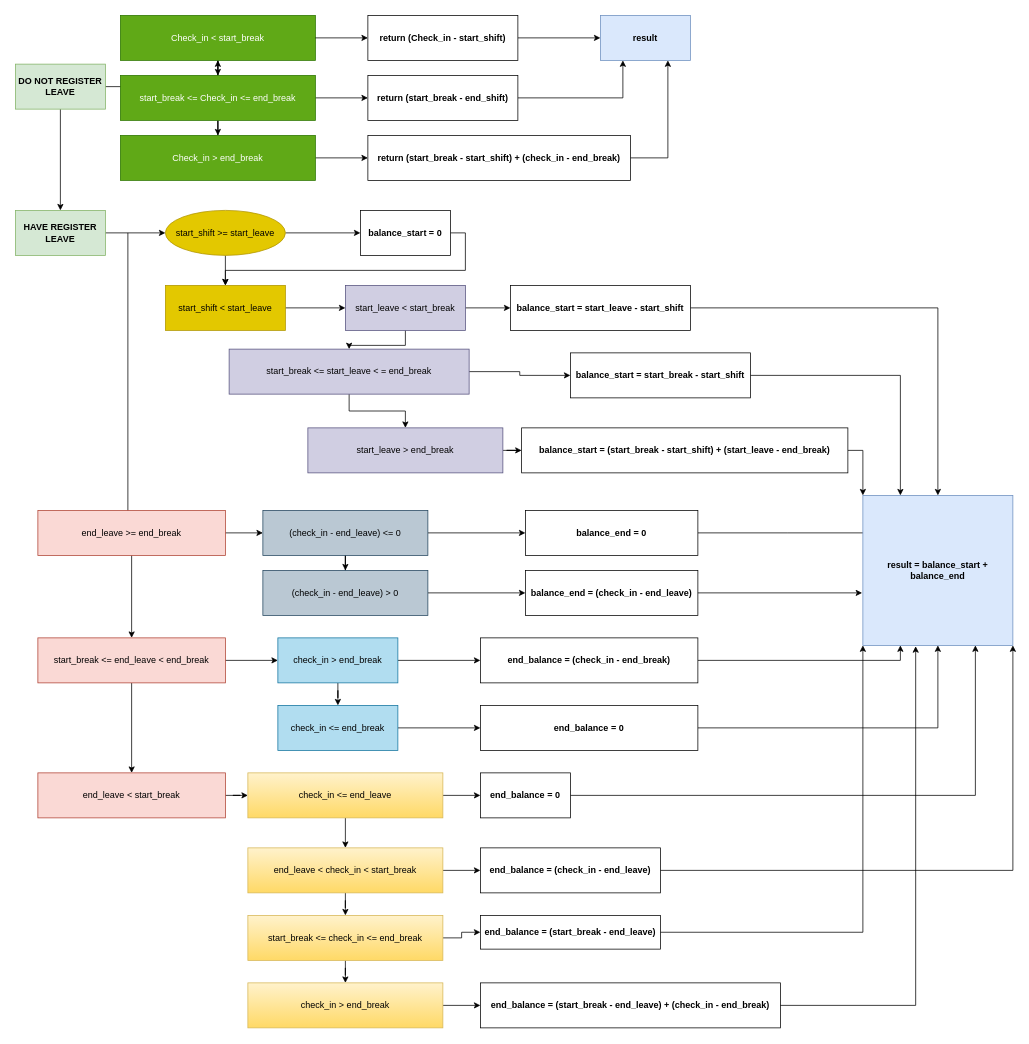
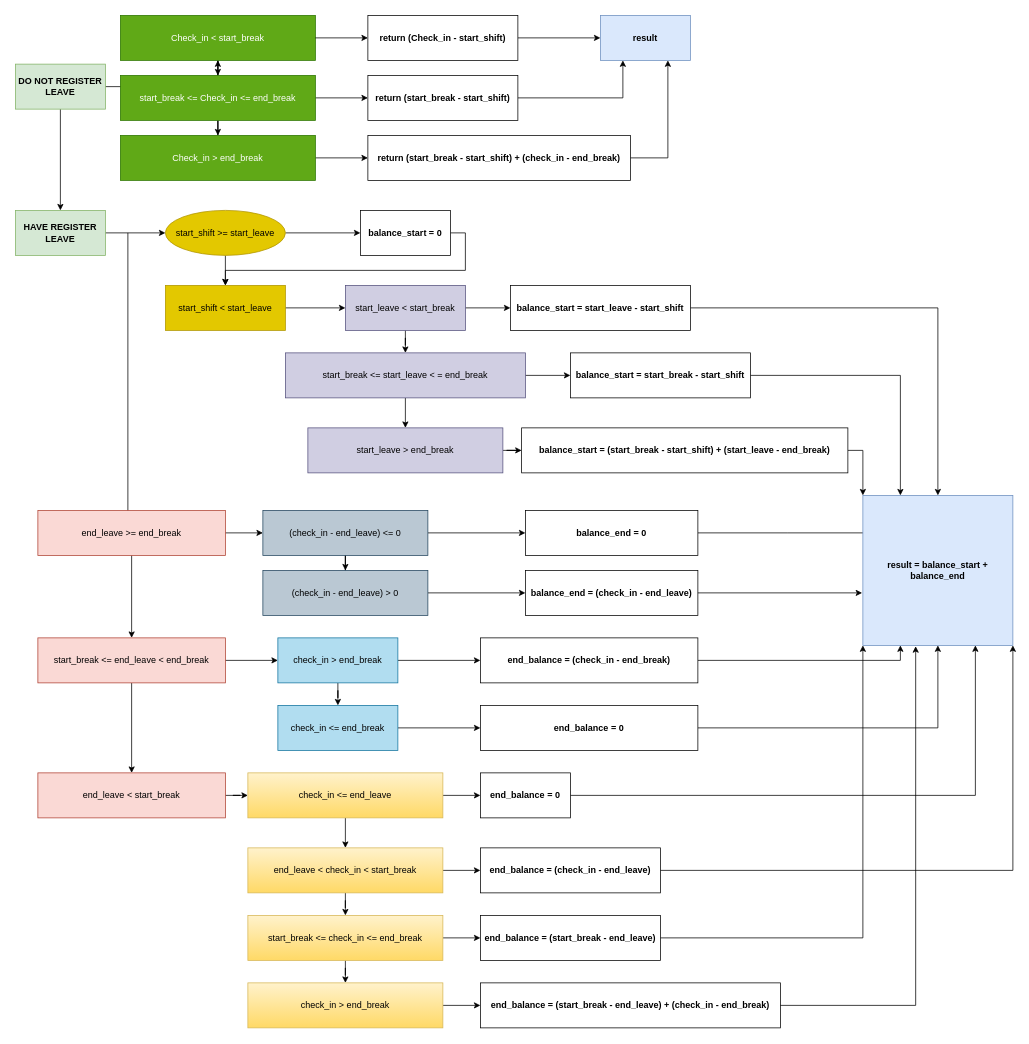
(443, 98) -> (443, 98)
(349, 372) -> (405, 375)
(570, 932) -> (570, 938)
